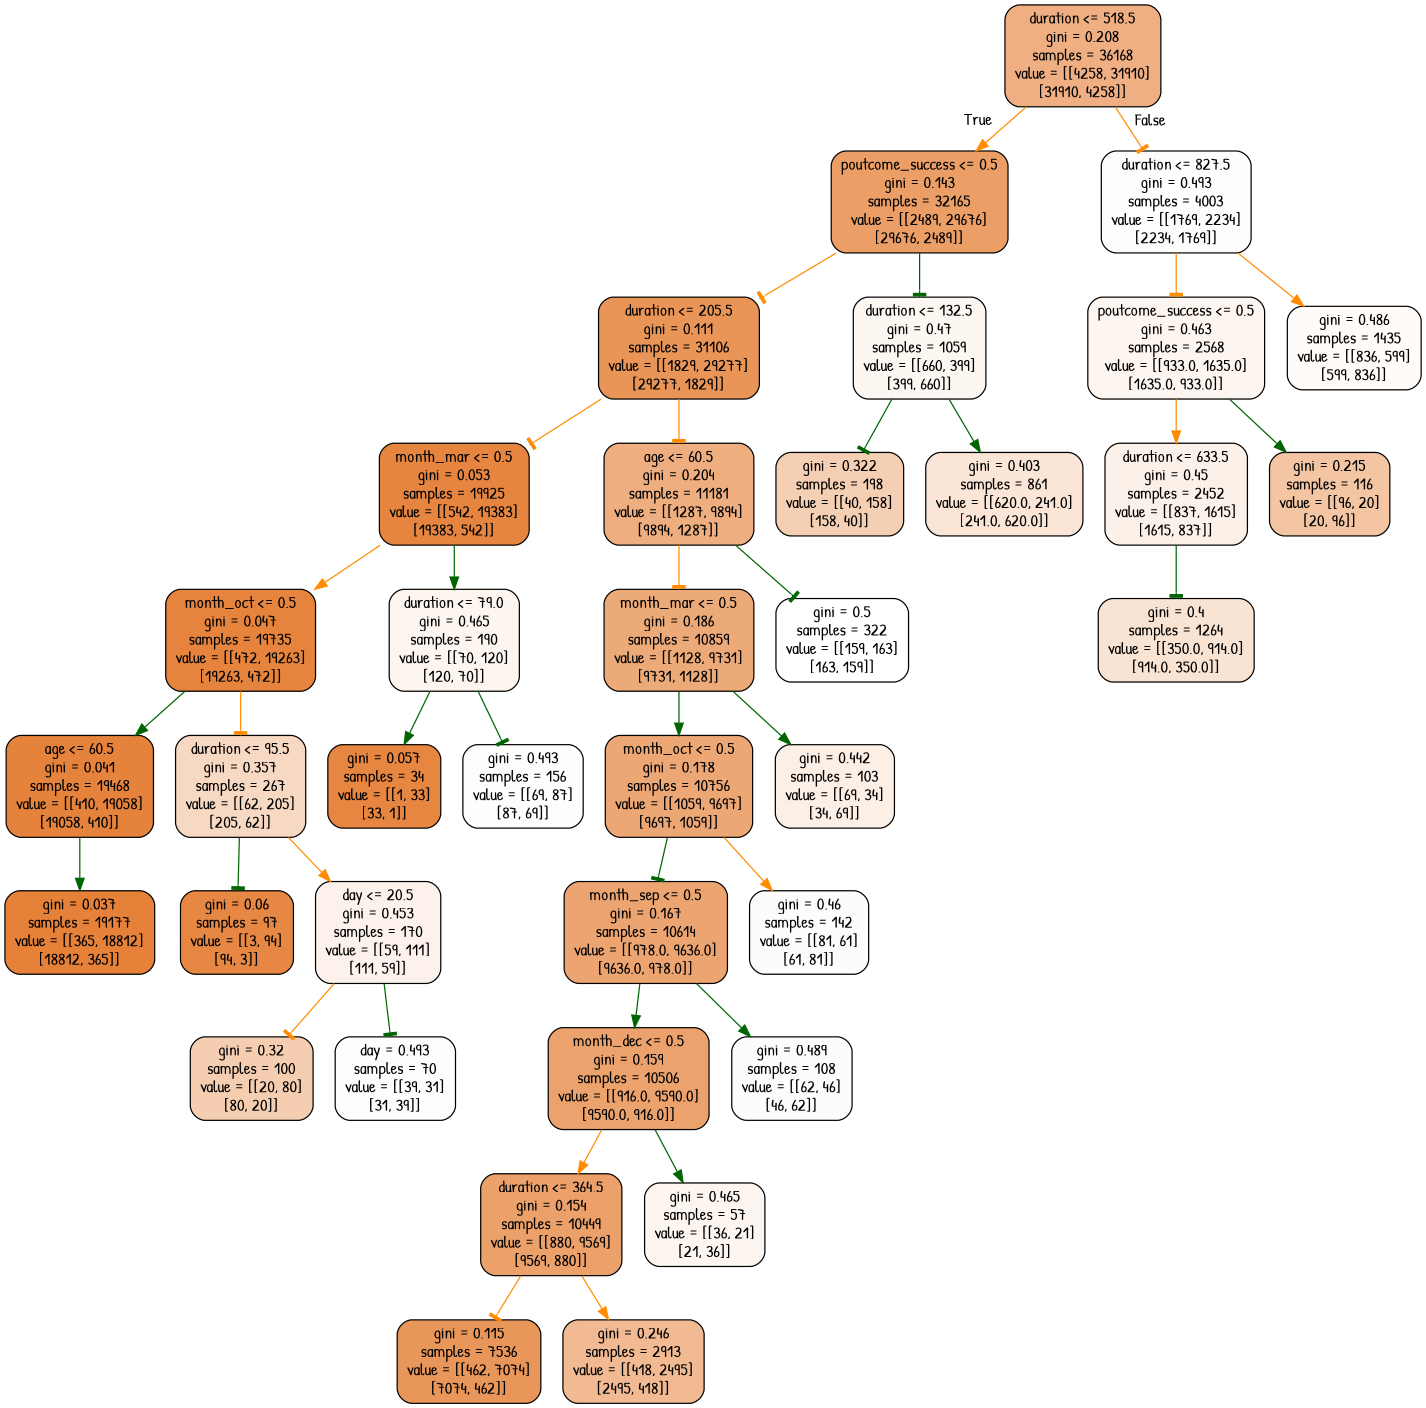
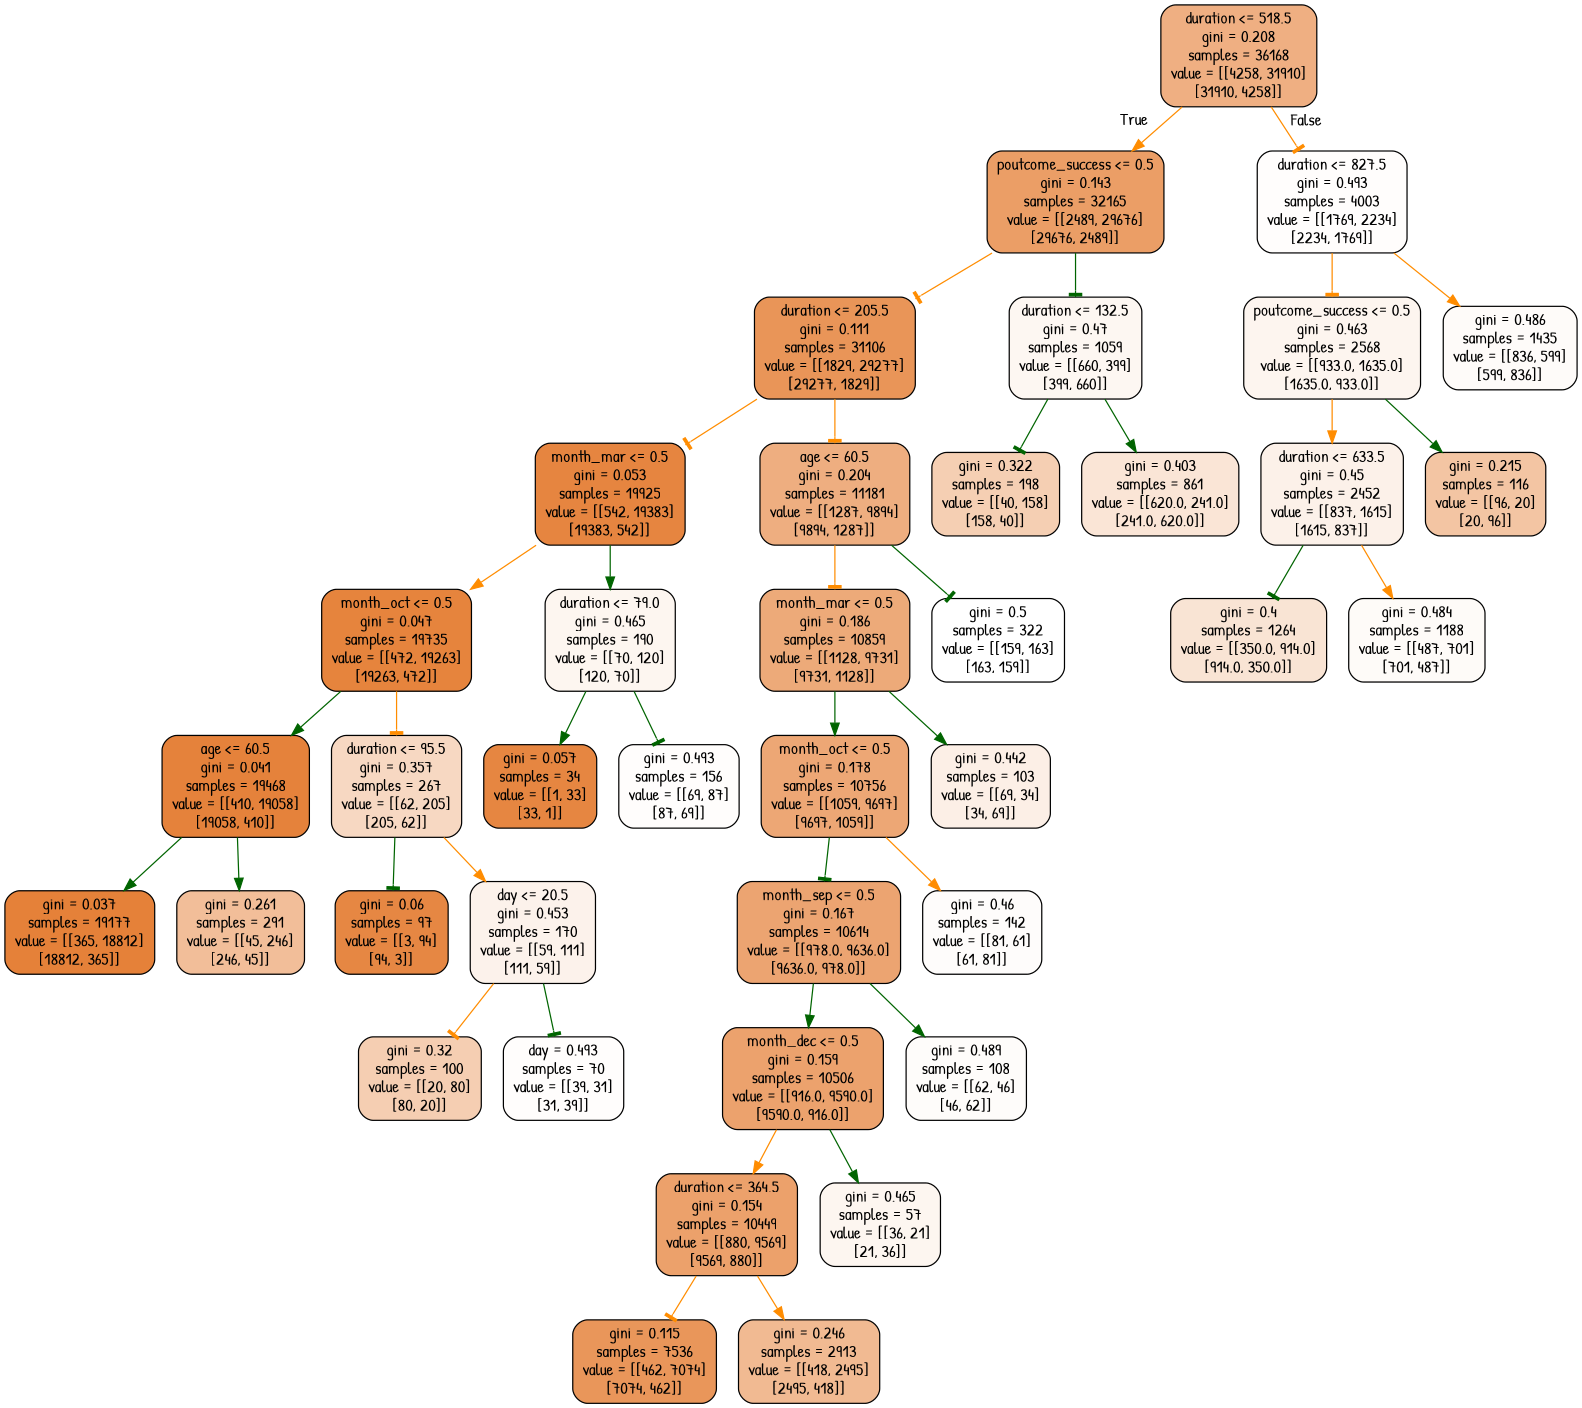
none -> (1417, 640)
none -> (241, 932)
